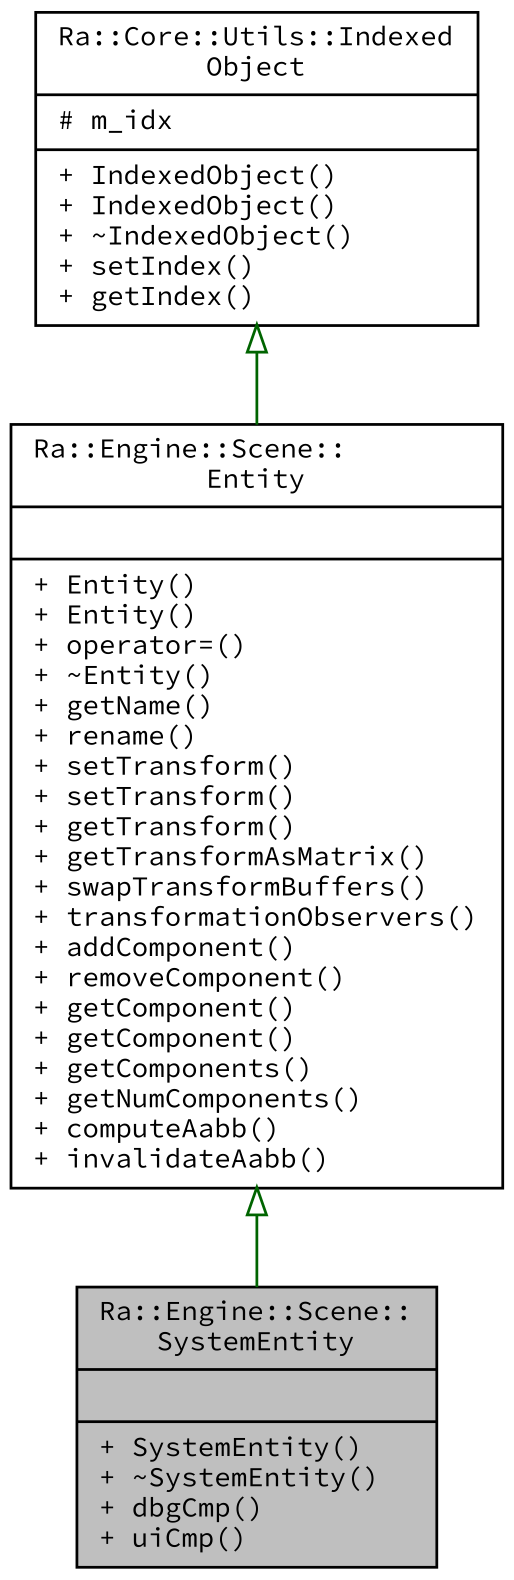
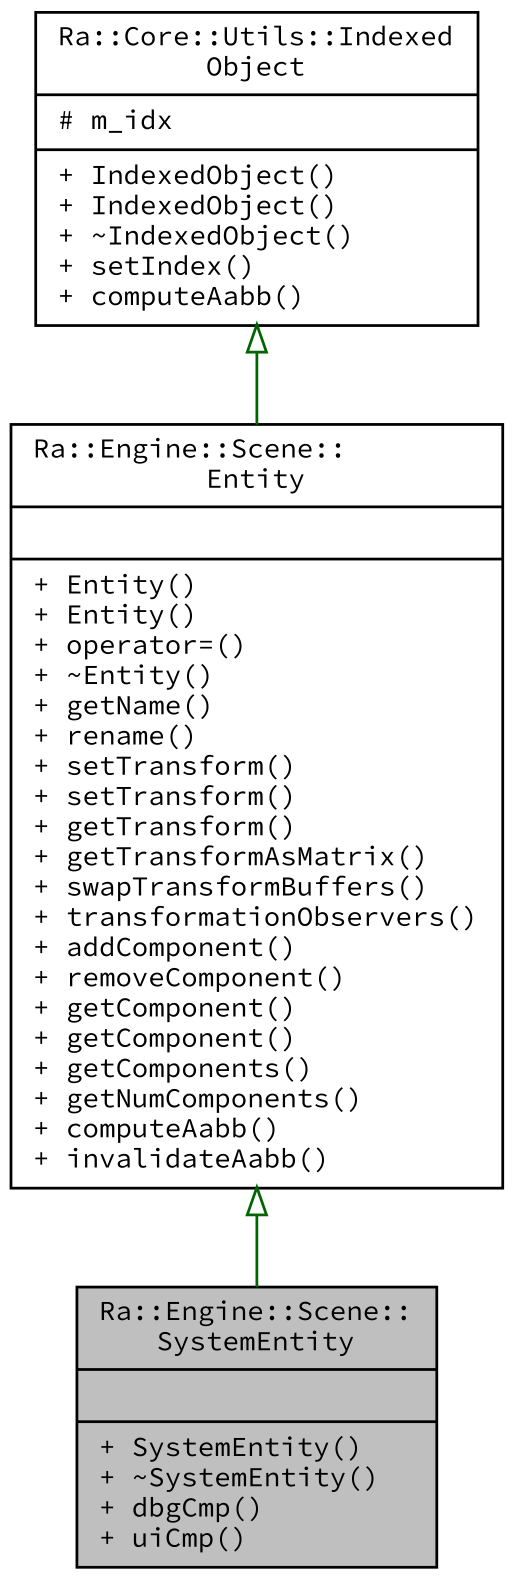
(158, 297) -> (183, 297)
